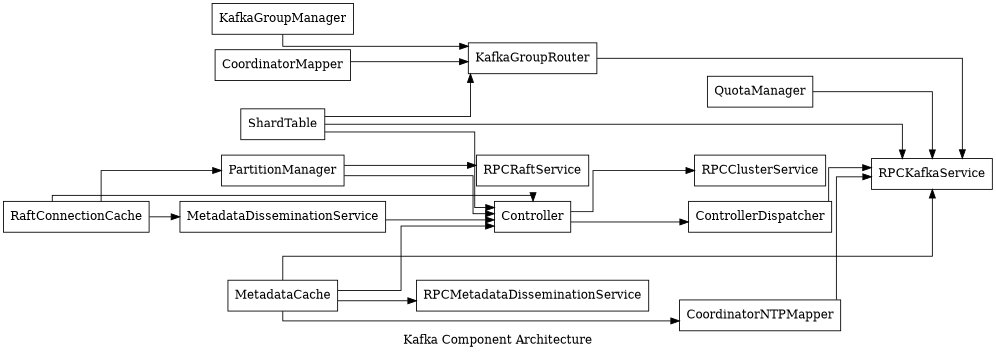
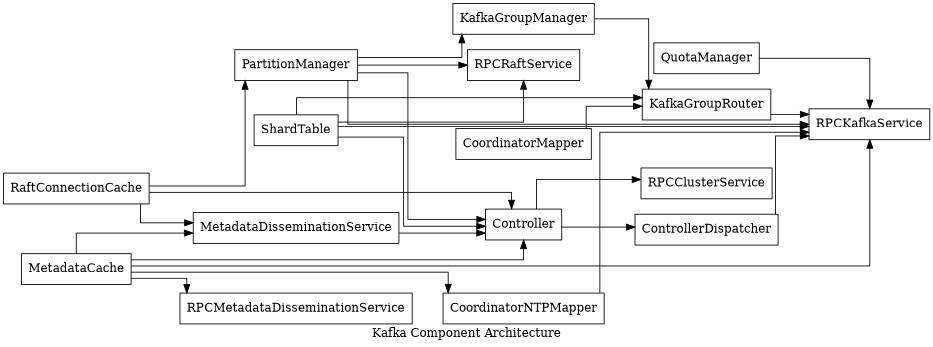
none -> (417, 57)
none -> (447, 122)
none -> (552, 124)
none -> (120, 233)
